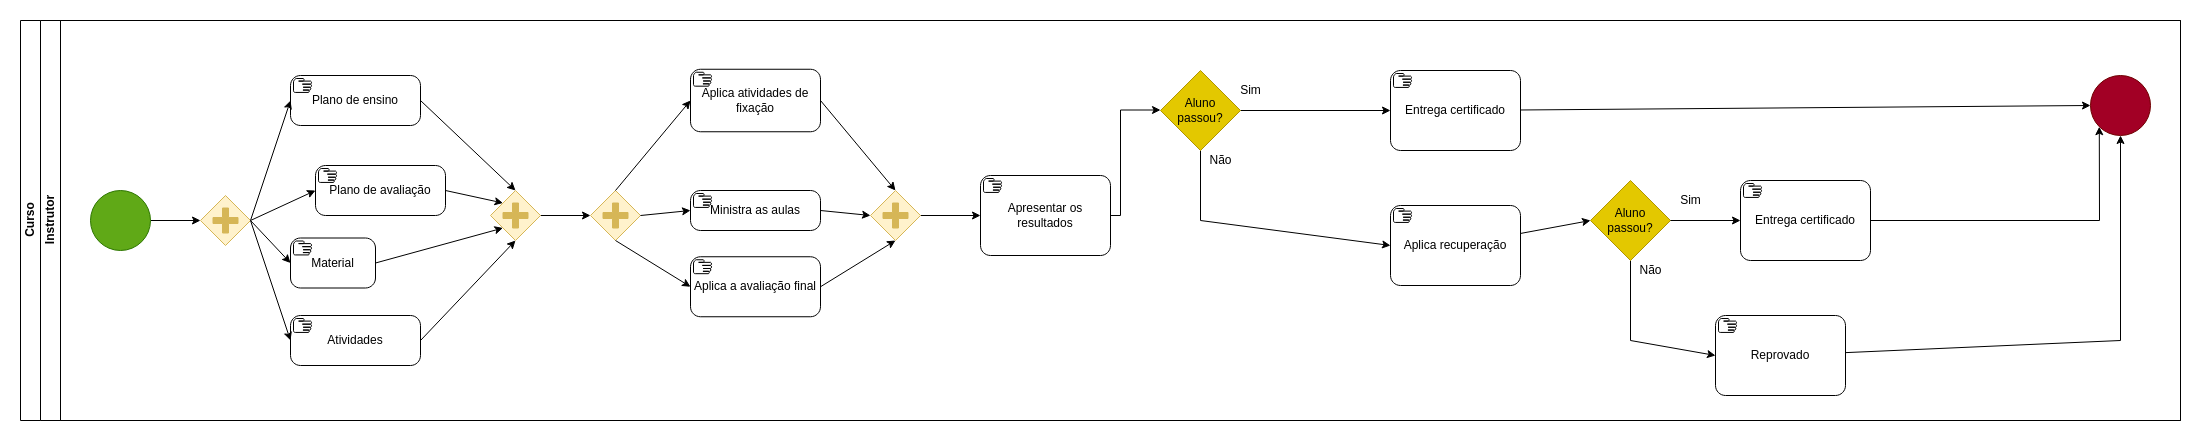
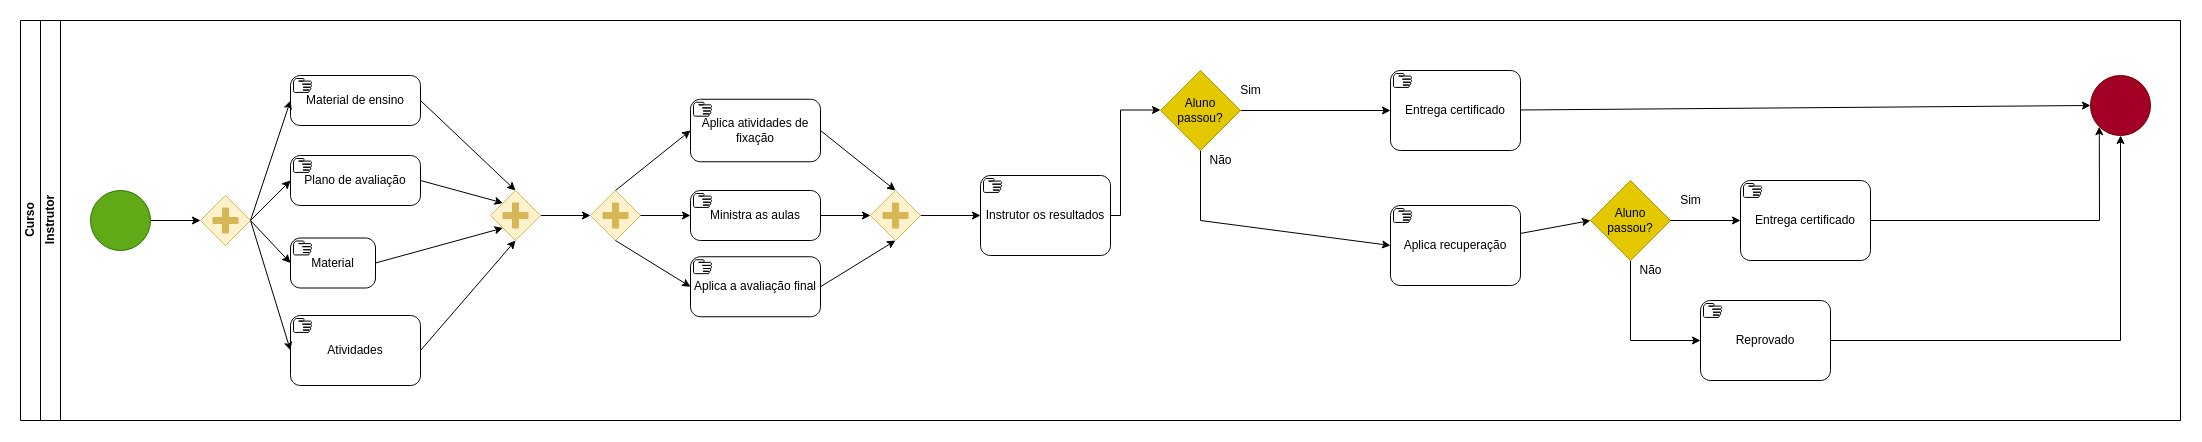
(356, 101) -> (356, 101)
(756, 101) -> (756, 131)
(381, 191) -> (356, 181)
(756, 211) -> (756, 216)
(1046, 216) -> (1046, 216)
(356, 341) -> (356, 351)
(1781, 356) -> (1766, 341)
